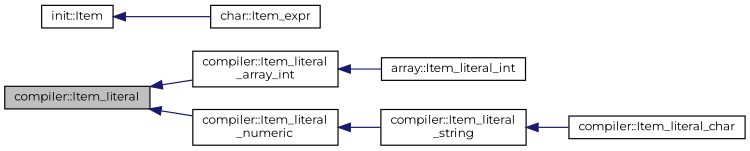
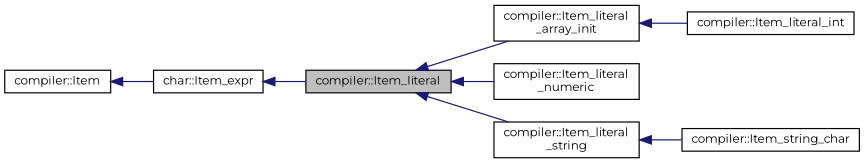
(77, 17) -> (58, 82)
(265, 69) -> (567, 23)
(453, 69) -> (771, 23)
none -> (291, 82)
(366, 127) -> (468, 109)
(657, 127) -> (771, 140)
